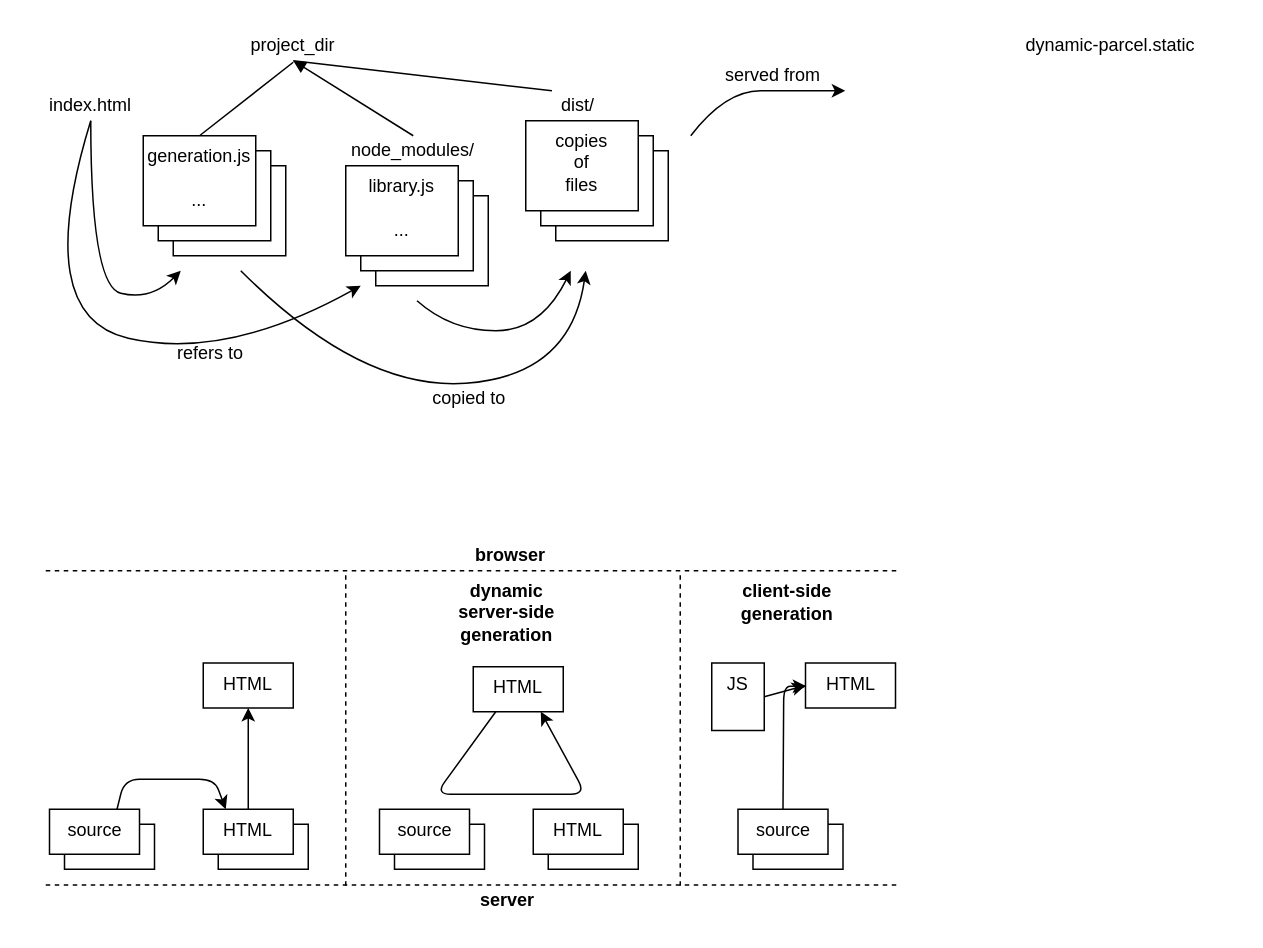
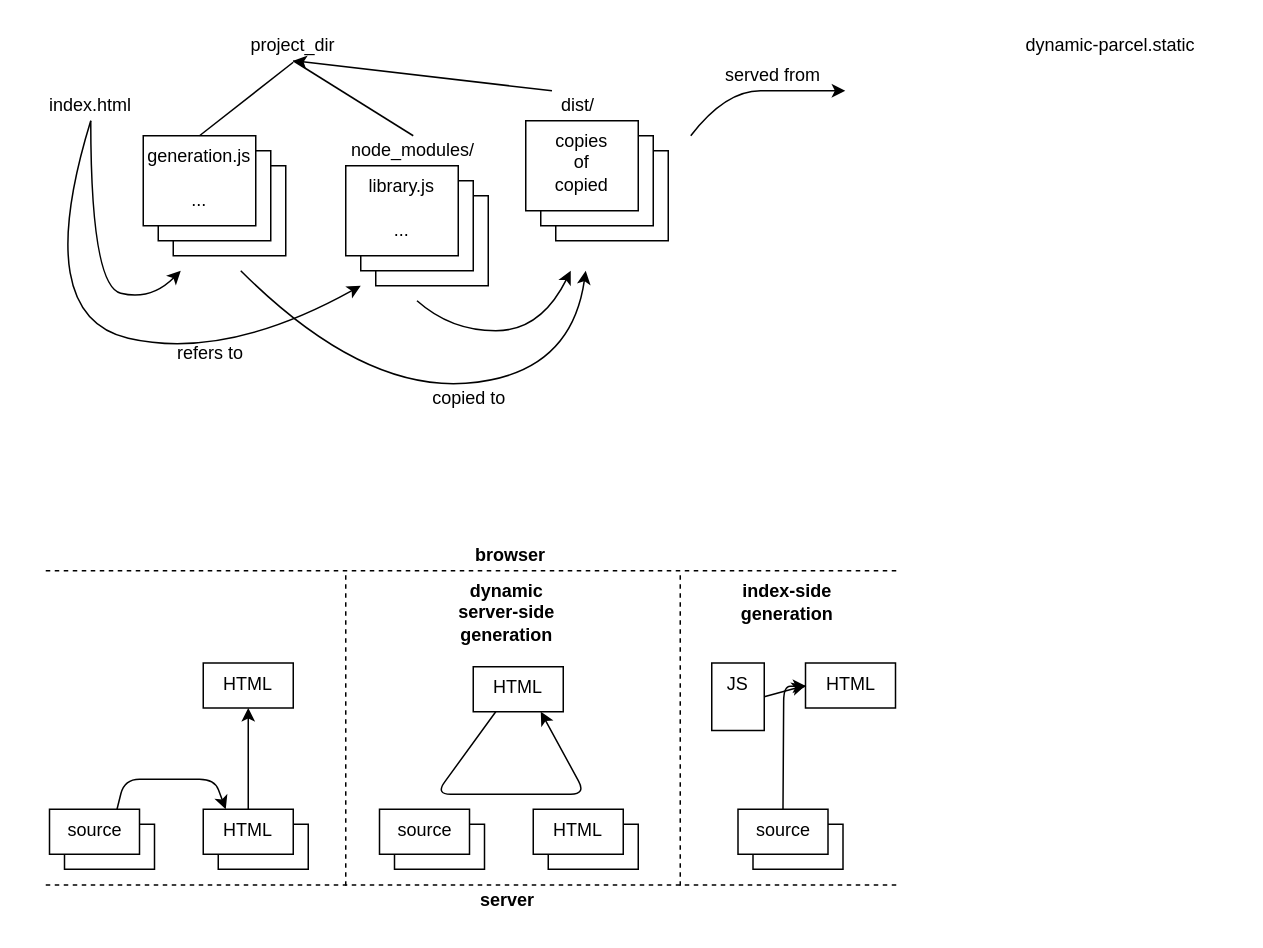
(305, 62) -> (306, 62)
(304, 68) -> (300, 65)
(582, 164) -> (582, 164)
(788, 602) -> (788, 602)
